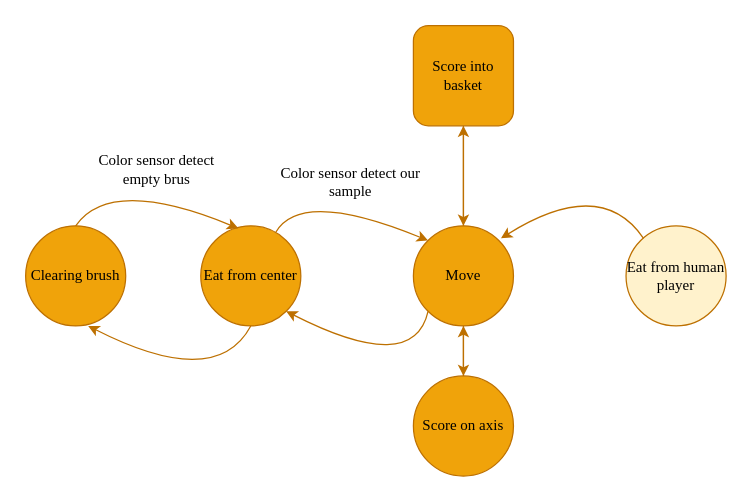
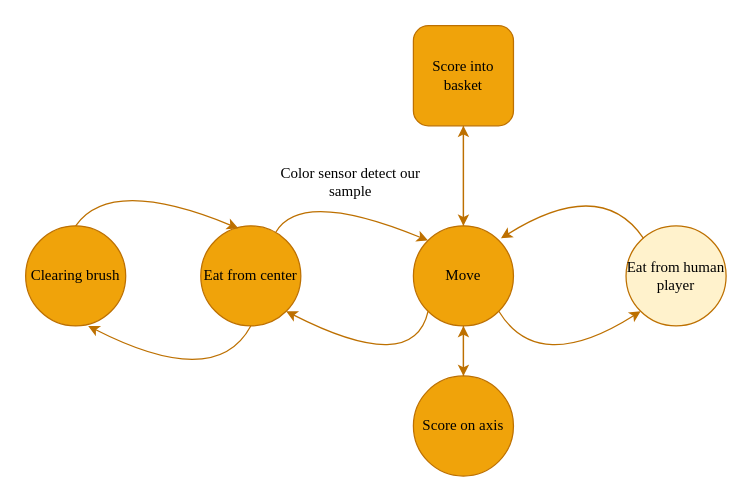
(157, 169) -> none
none -> (563, 344)
